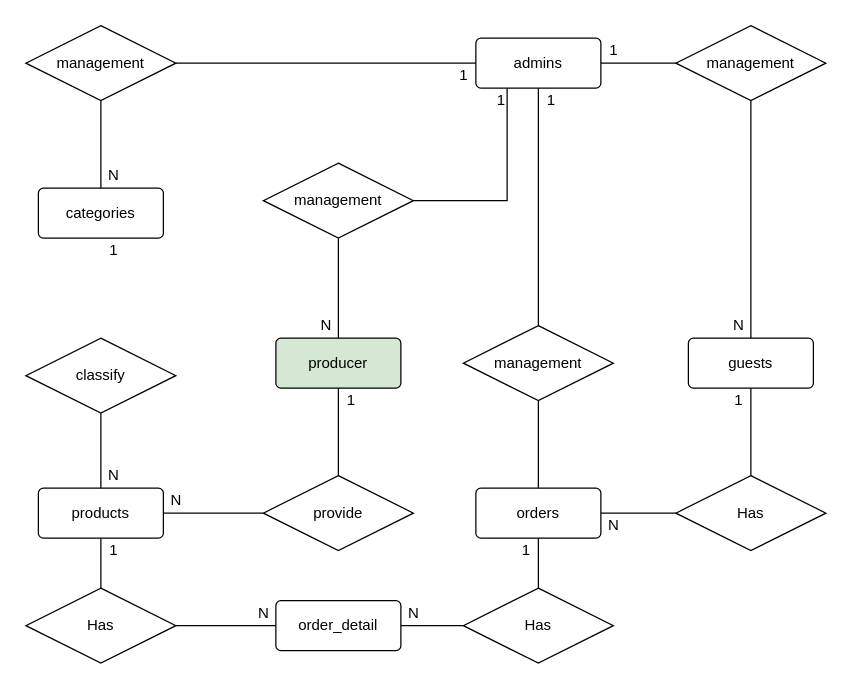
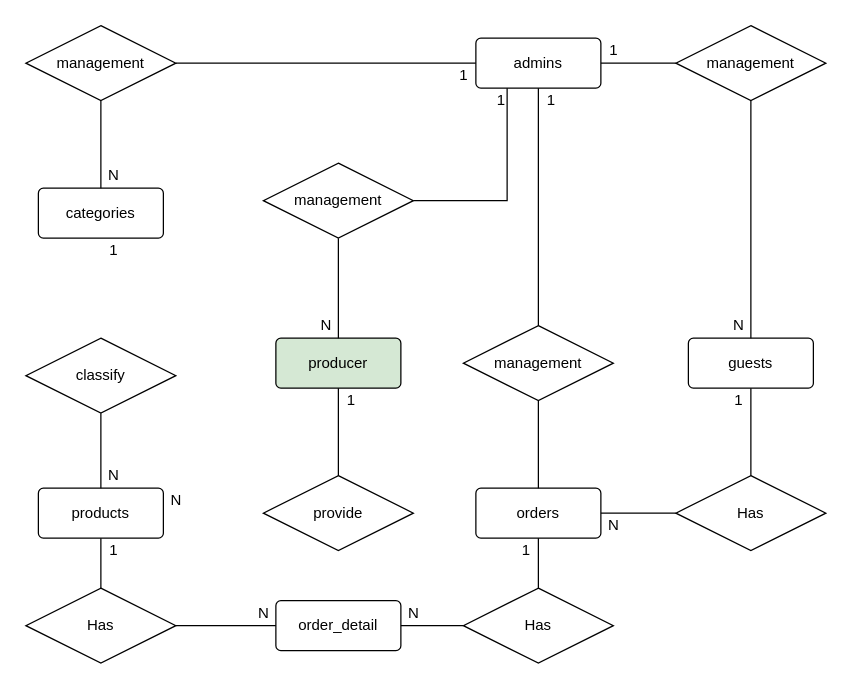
(213, 513) -> none
